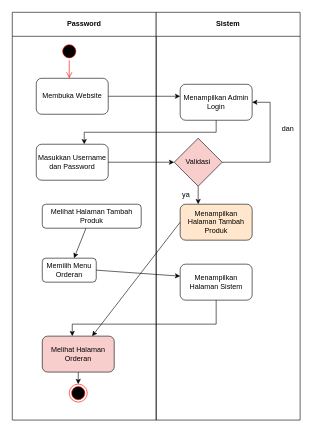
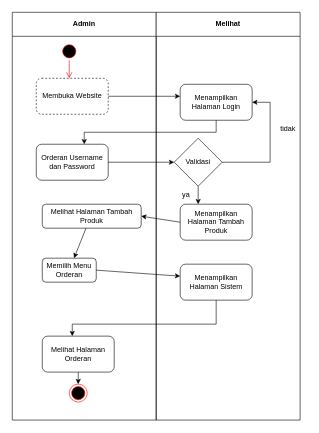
(84, 24) -> (84, 24)
(228, 24) -> (228, 24)
(72, 96) -> (72, 96)
(216, 102) -> (216, 102)
(288, 129) -> (288, 129)
(72, 162) -> (72, 162)
(198, 162) -> (198, 162)
(216, 222) -> (216, 222)
(137, 278) -> (170, 221)
(78, 354) -> (78, 354)
